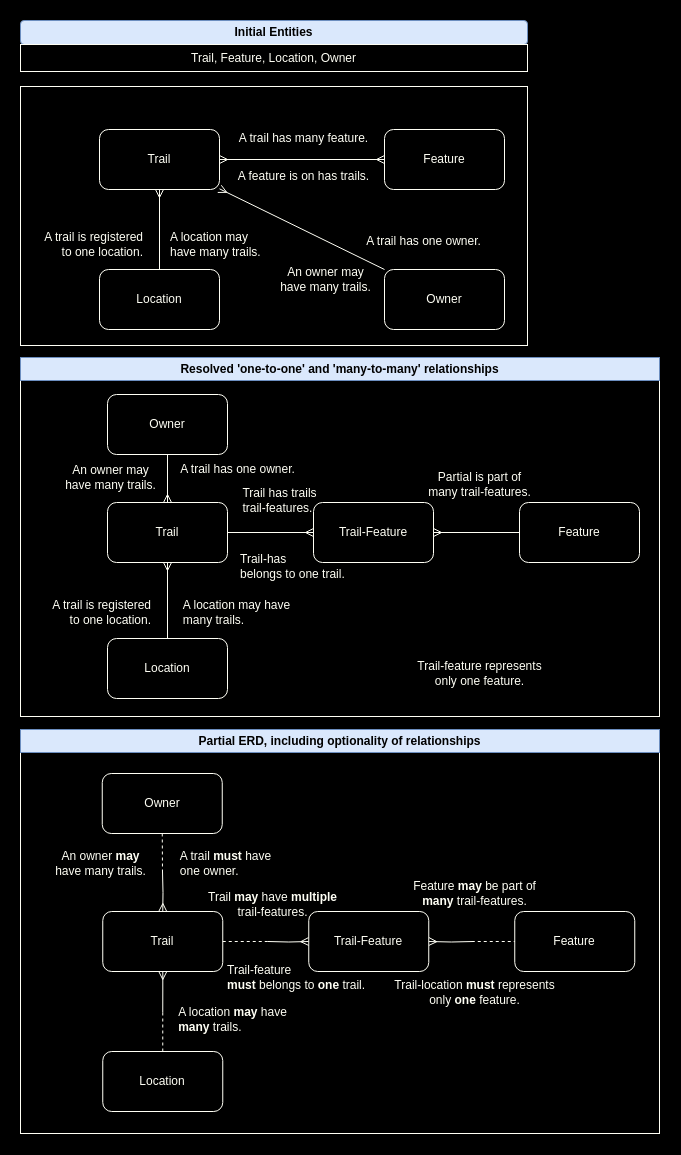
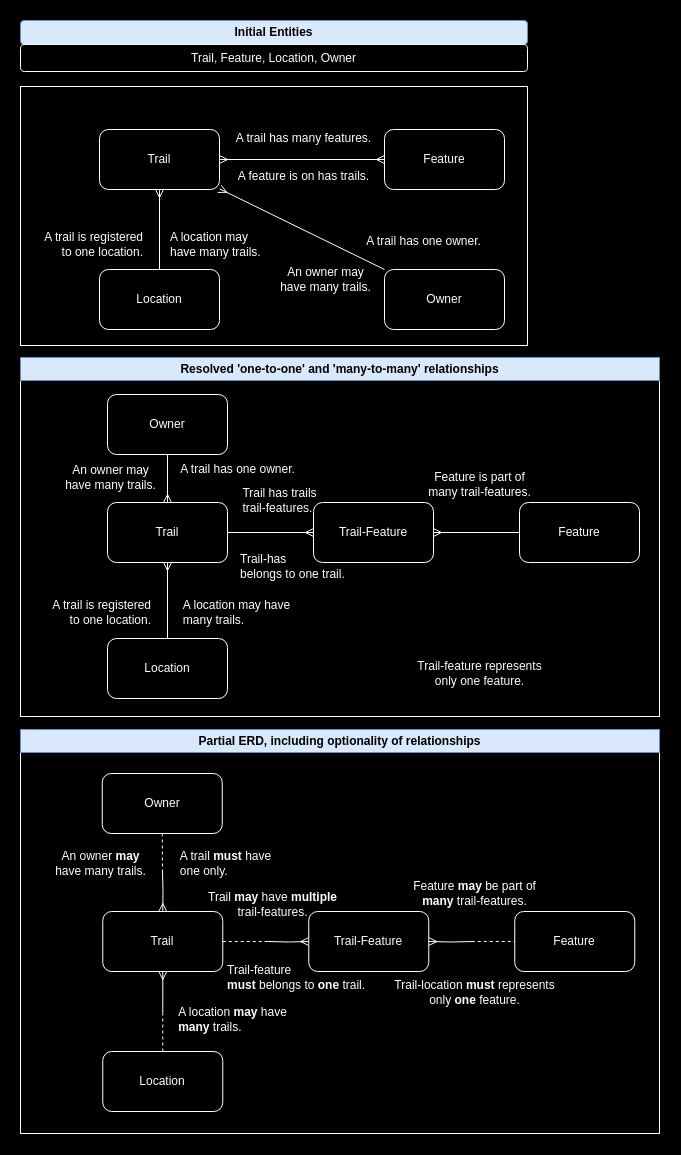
(274, 58) -> (274, 58)
(304, 139) -> (304, 139)
(480, 485) -> (480, 485)
(226, 864) -> (226, 864)
